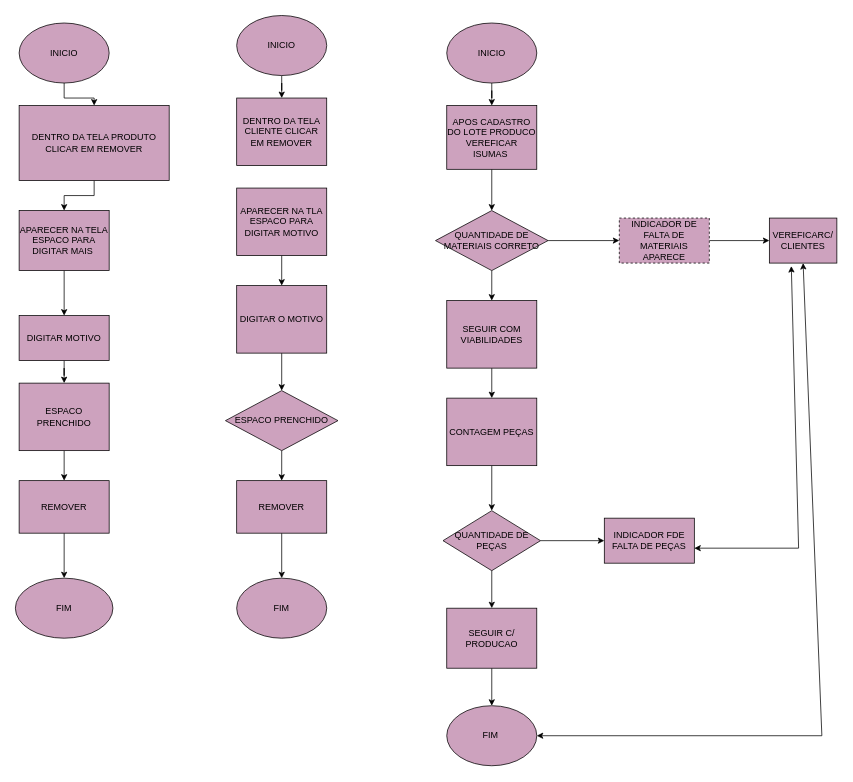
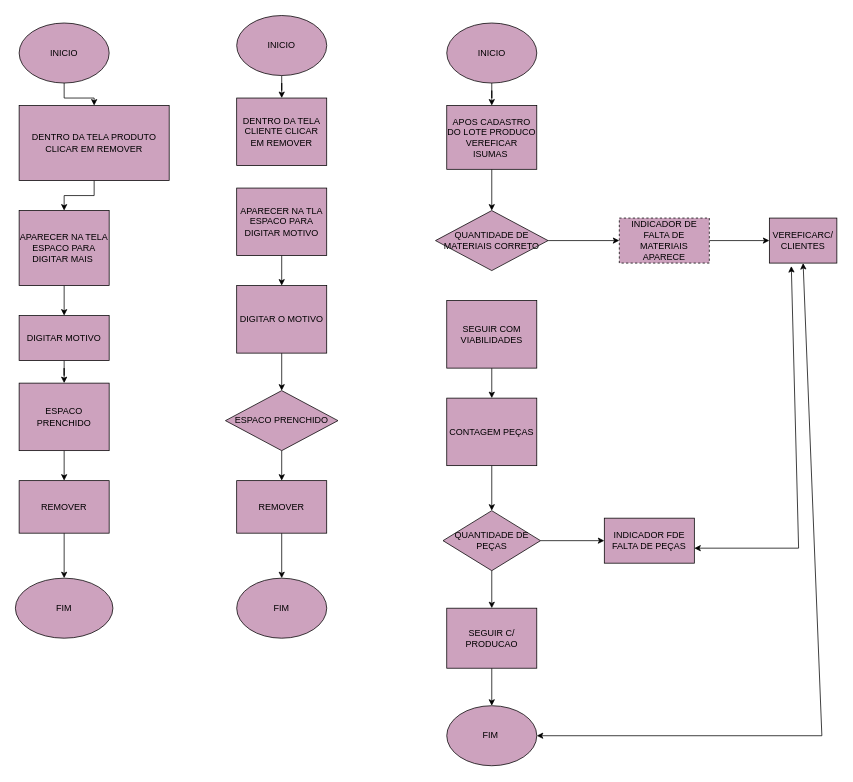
(64, 240) -> (64, 248)
(492, 282) -> none
